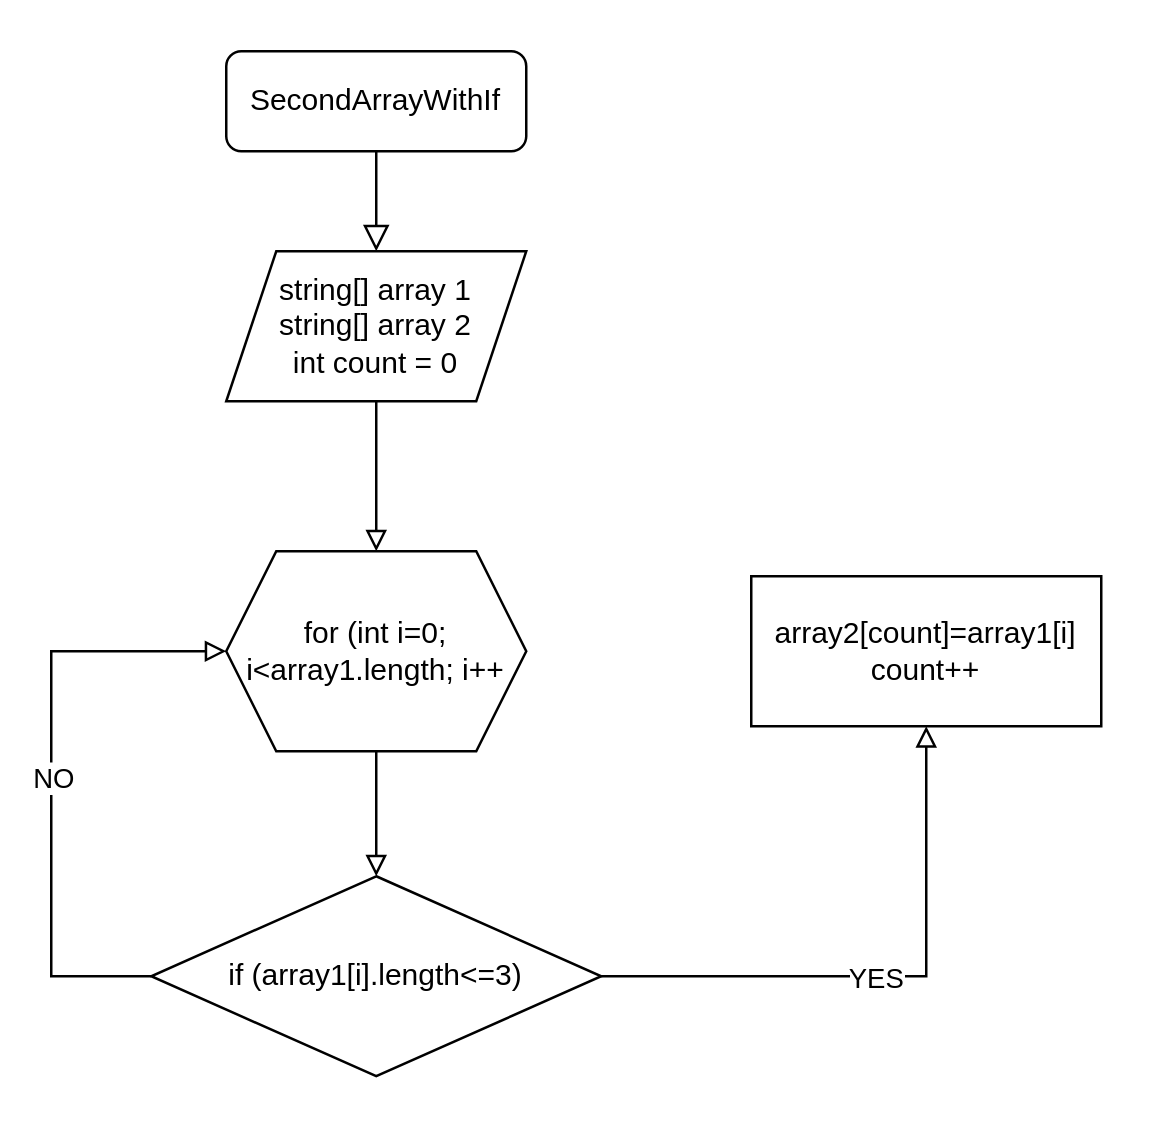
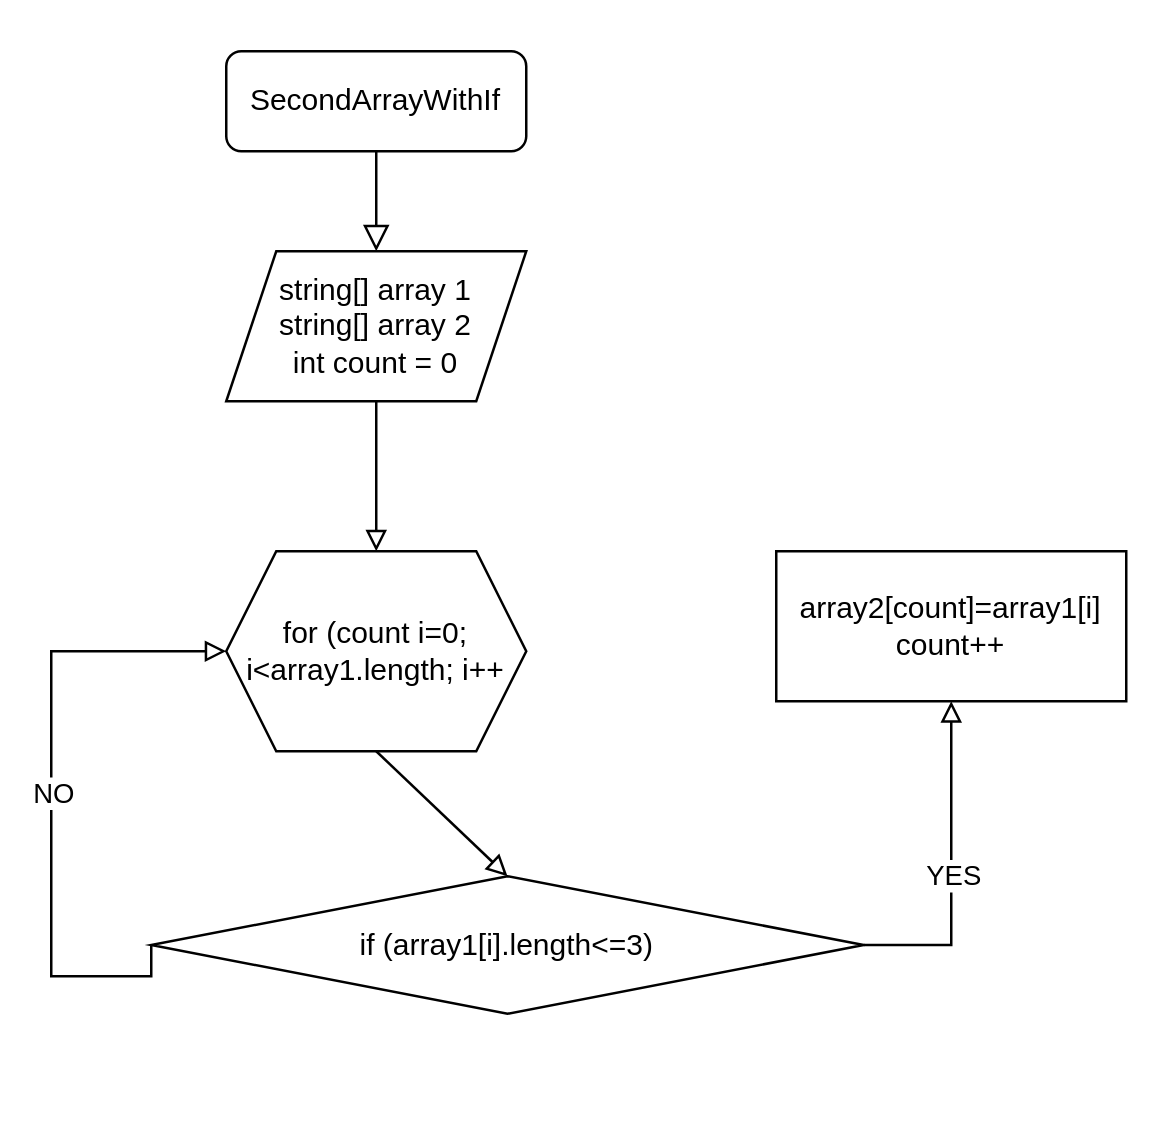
(376, 651) -> (376, 651)
(926, 651) -> (951, 626)
(376, 976) -> (508, 945)
